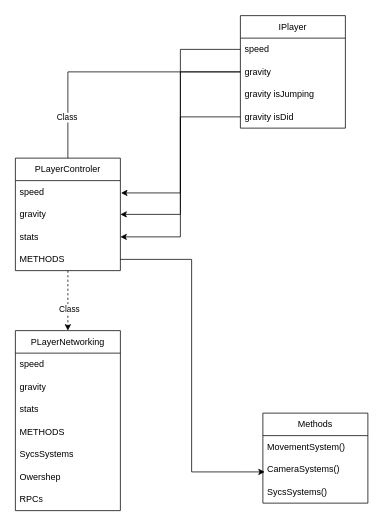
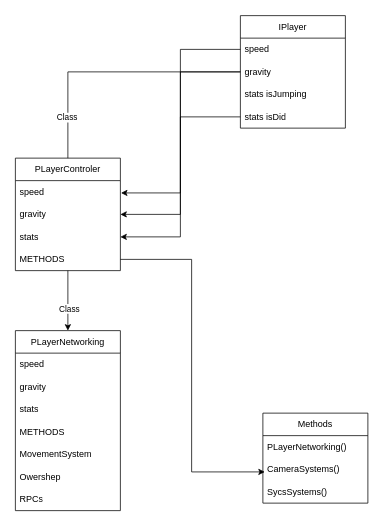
(283, 94) -> (279, 94)
(273, 117) -> (269, 117)
(68, 287) -> (68, 287)
(308, 447) -> (312, 447)
(48, 454) -> (55, 454)
